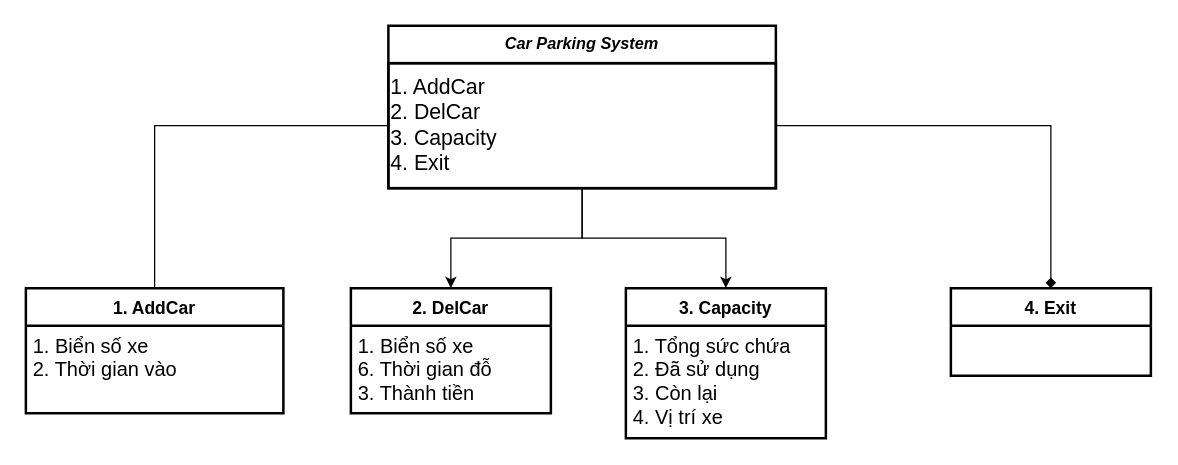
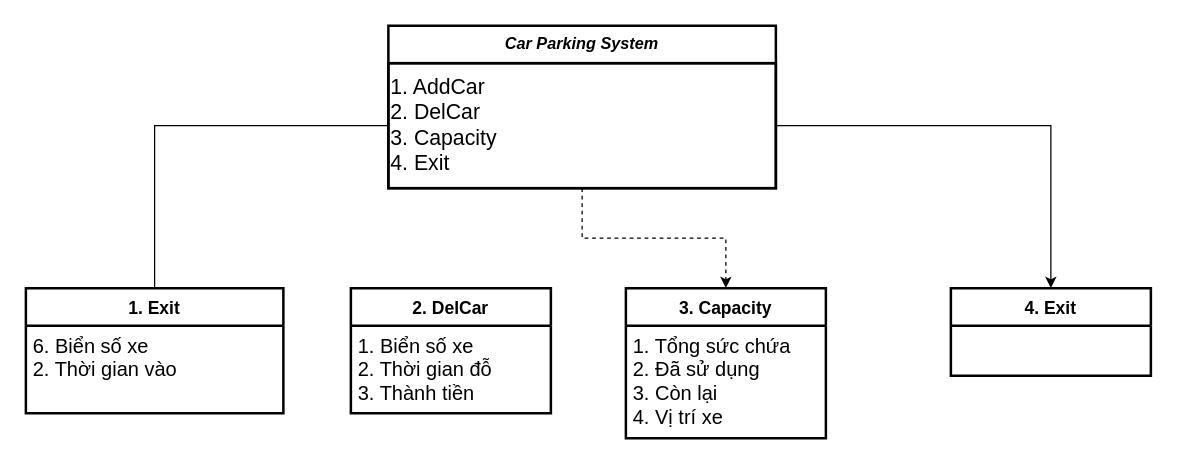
(494, 238) -> none
(674, 238) -> (674, 238)
(1051, 277) -> (1051, 278)
(154, 308) -> (154, 308)
(92, 346) -> (92, 346)
(417, 346) -> (417, 346)
